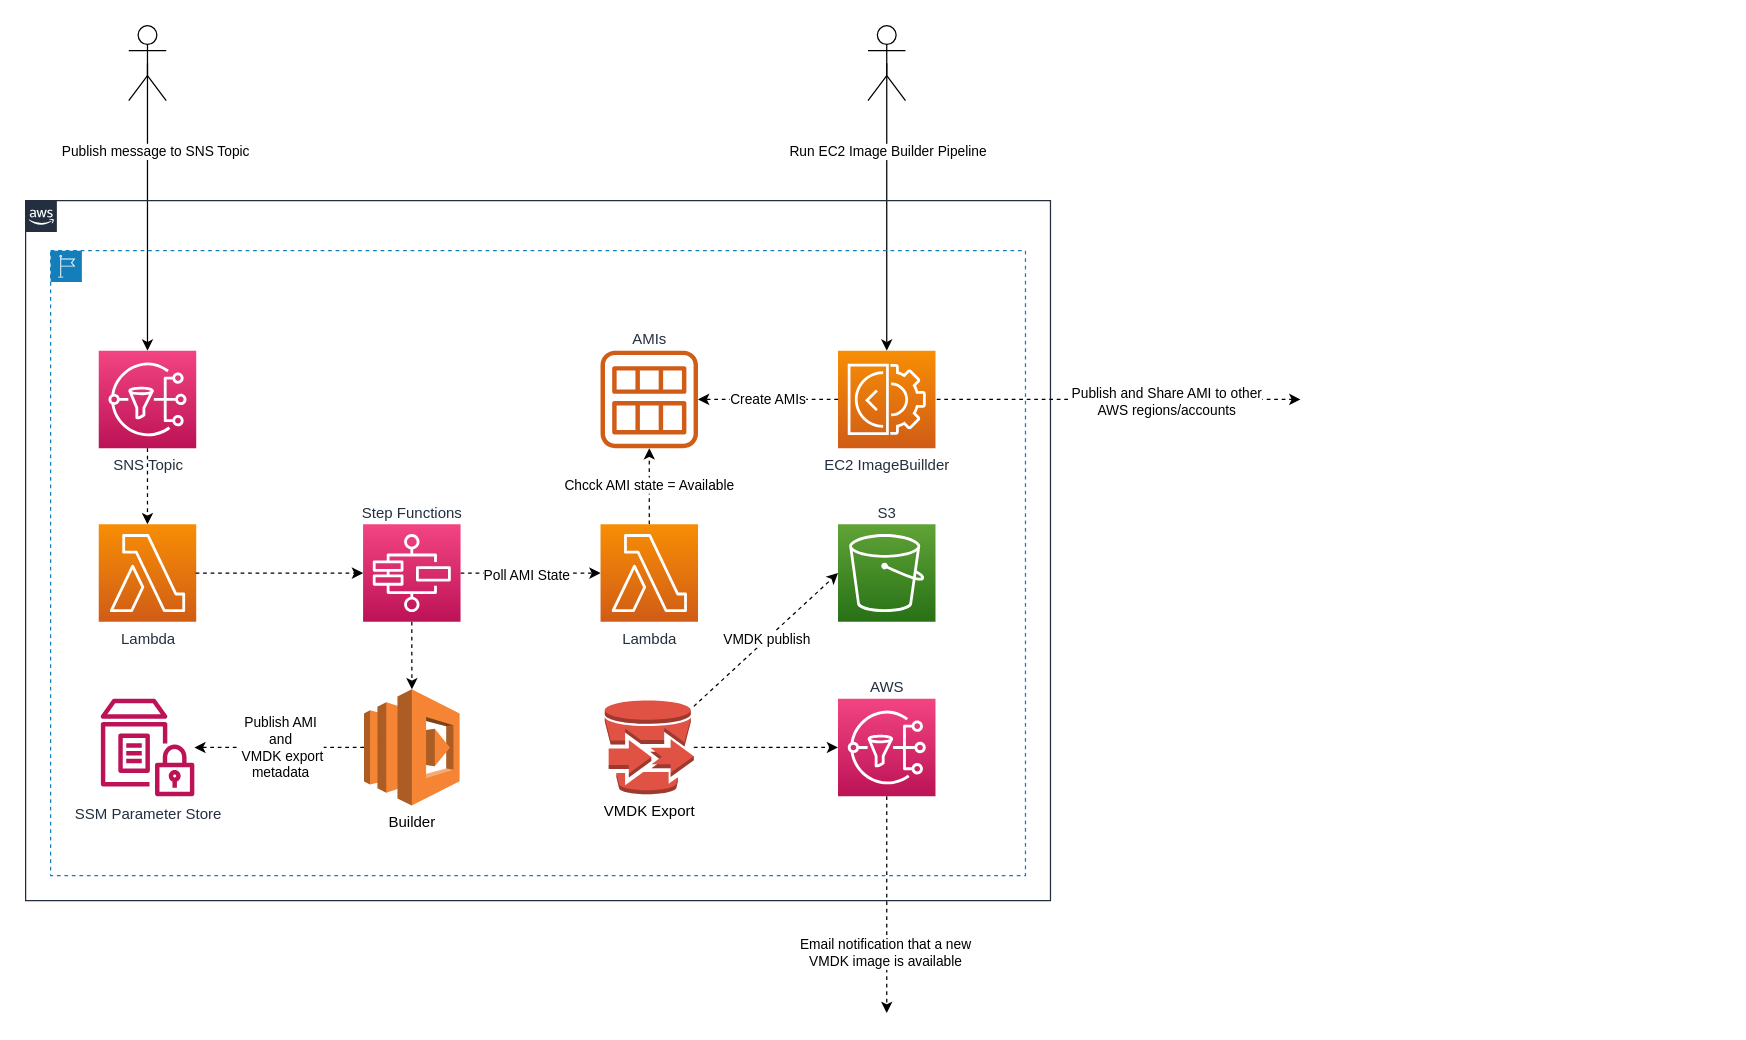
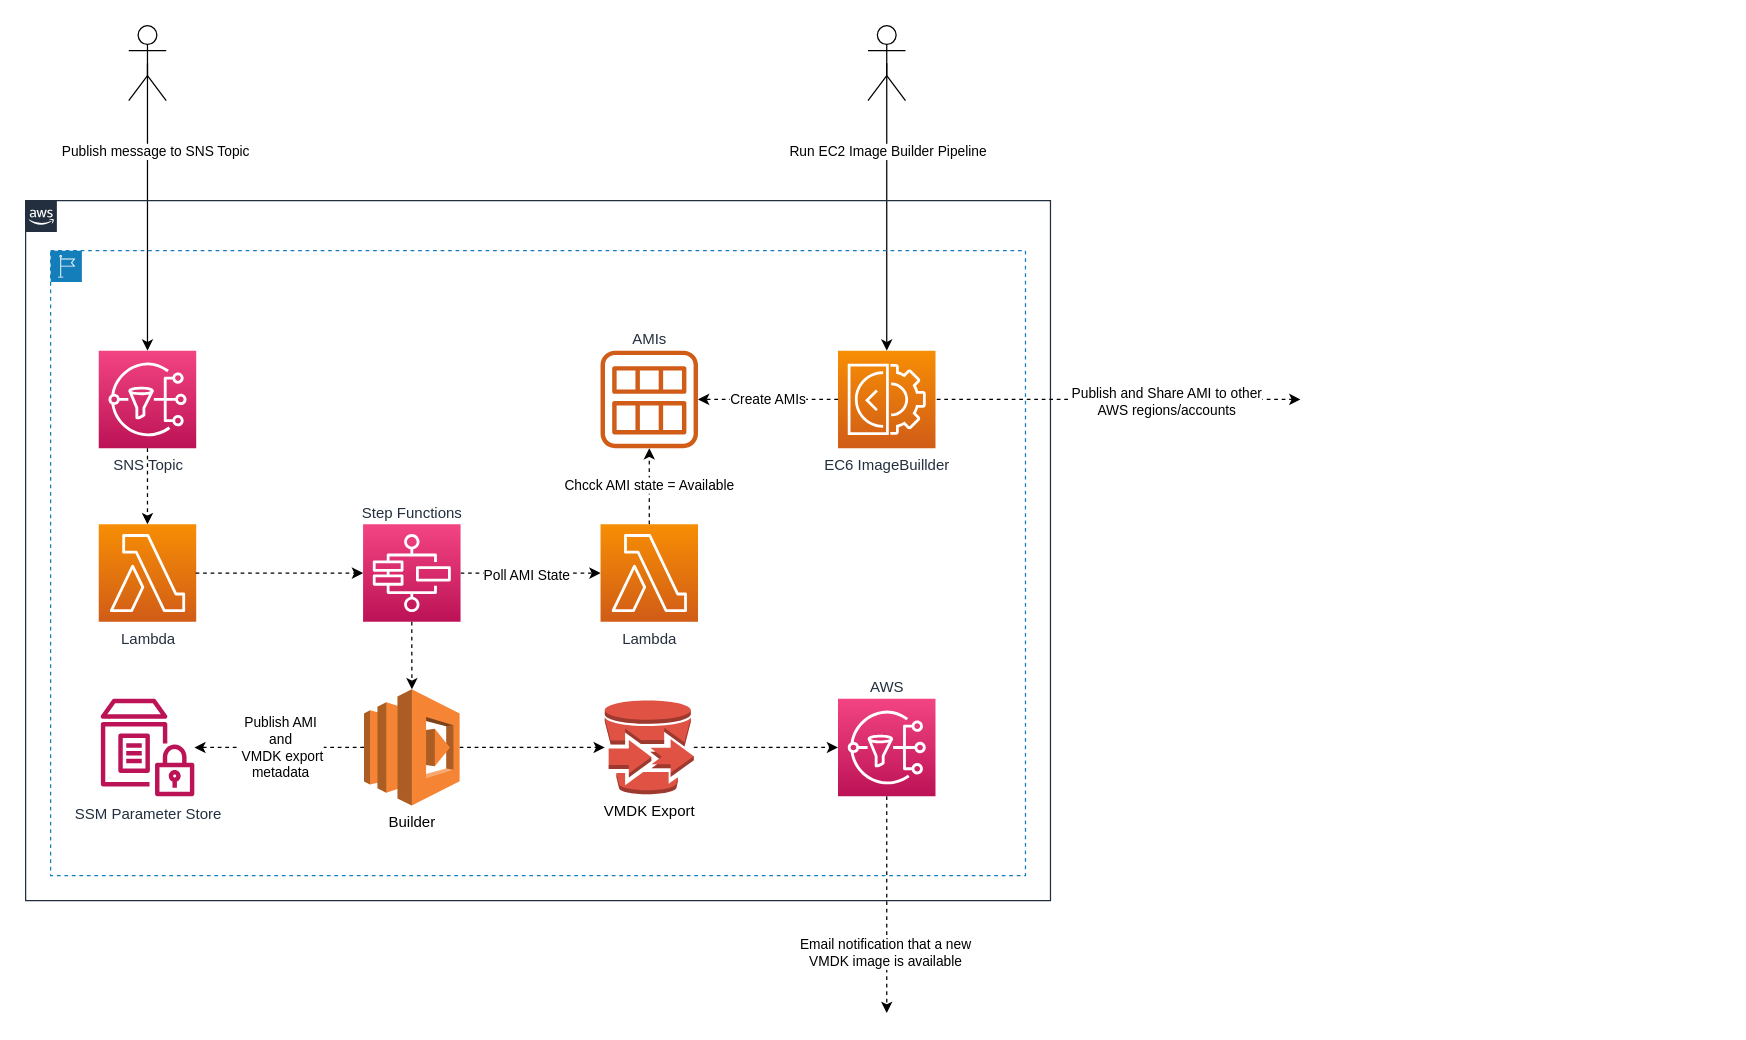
(888, 466) -> (888, 466)
(887, 573) -> none
(763, 642) -> none
none -> (528, 748)
